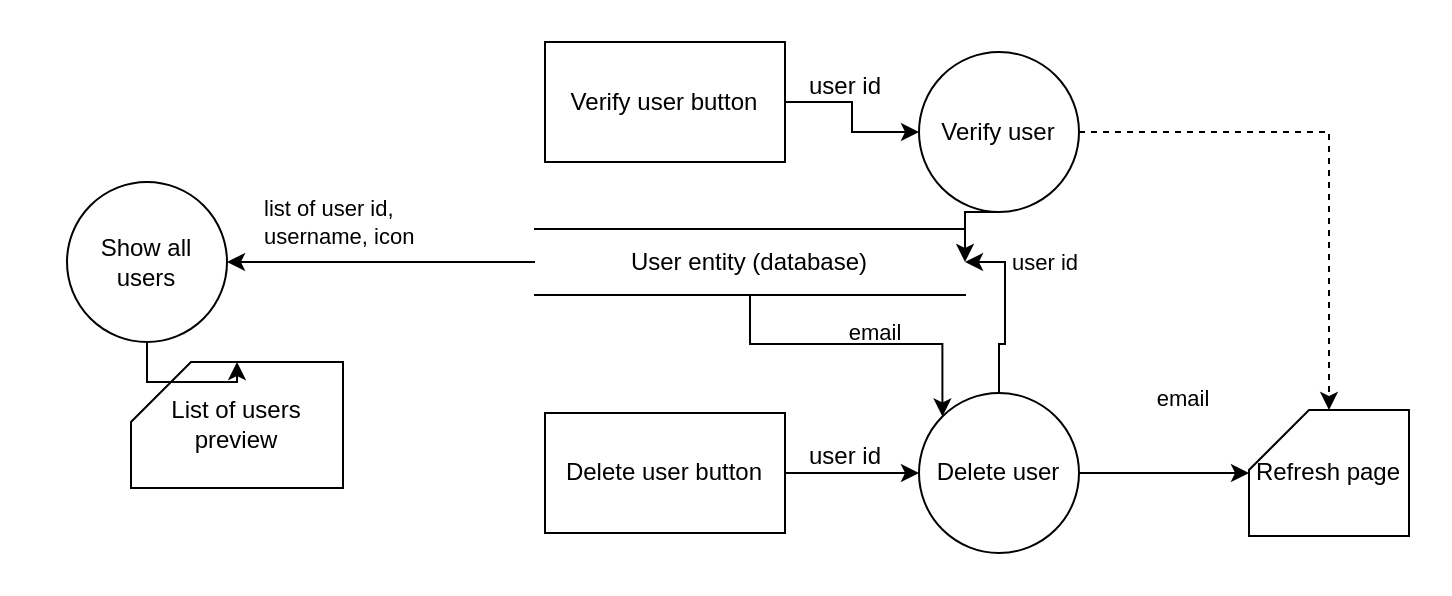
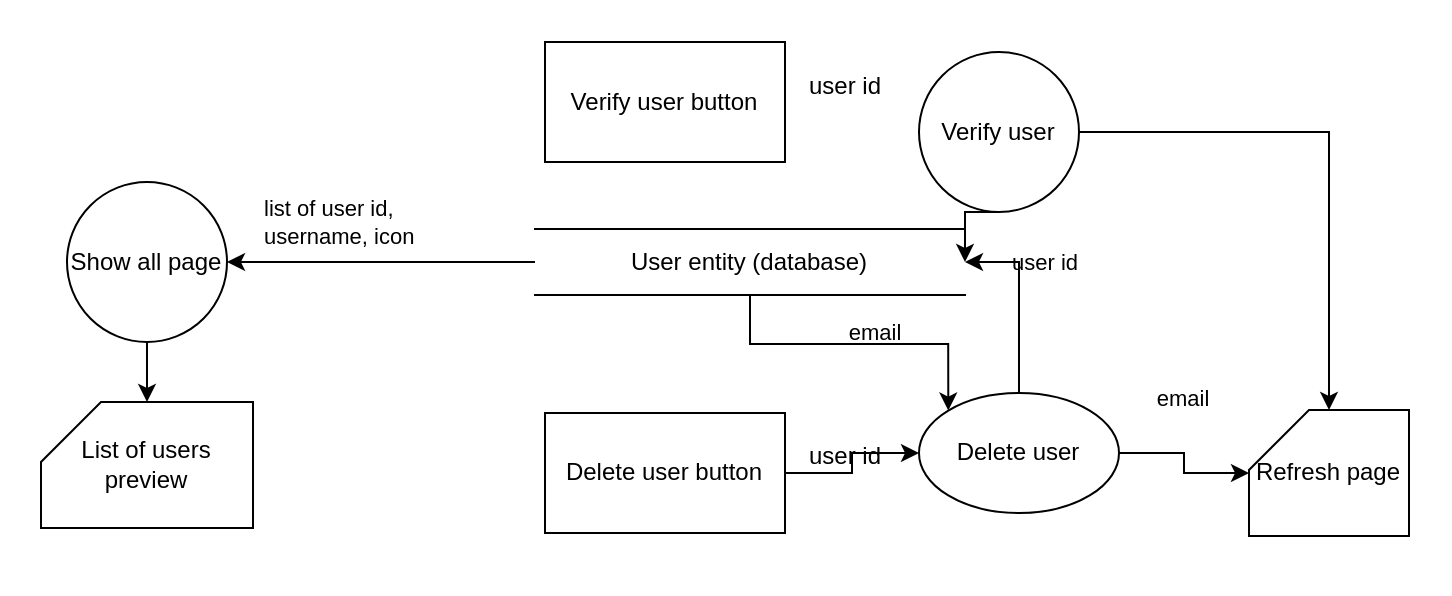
(852, 110) -> none
(1329, 141) -> (1329, 141)
(147, 263) -> (147, 263)
(237, 425) -> (147, 465)
(999, 473) -> (1019, 453)
